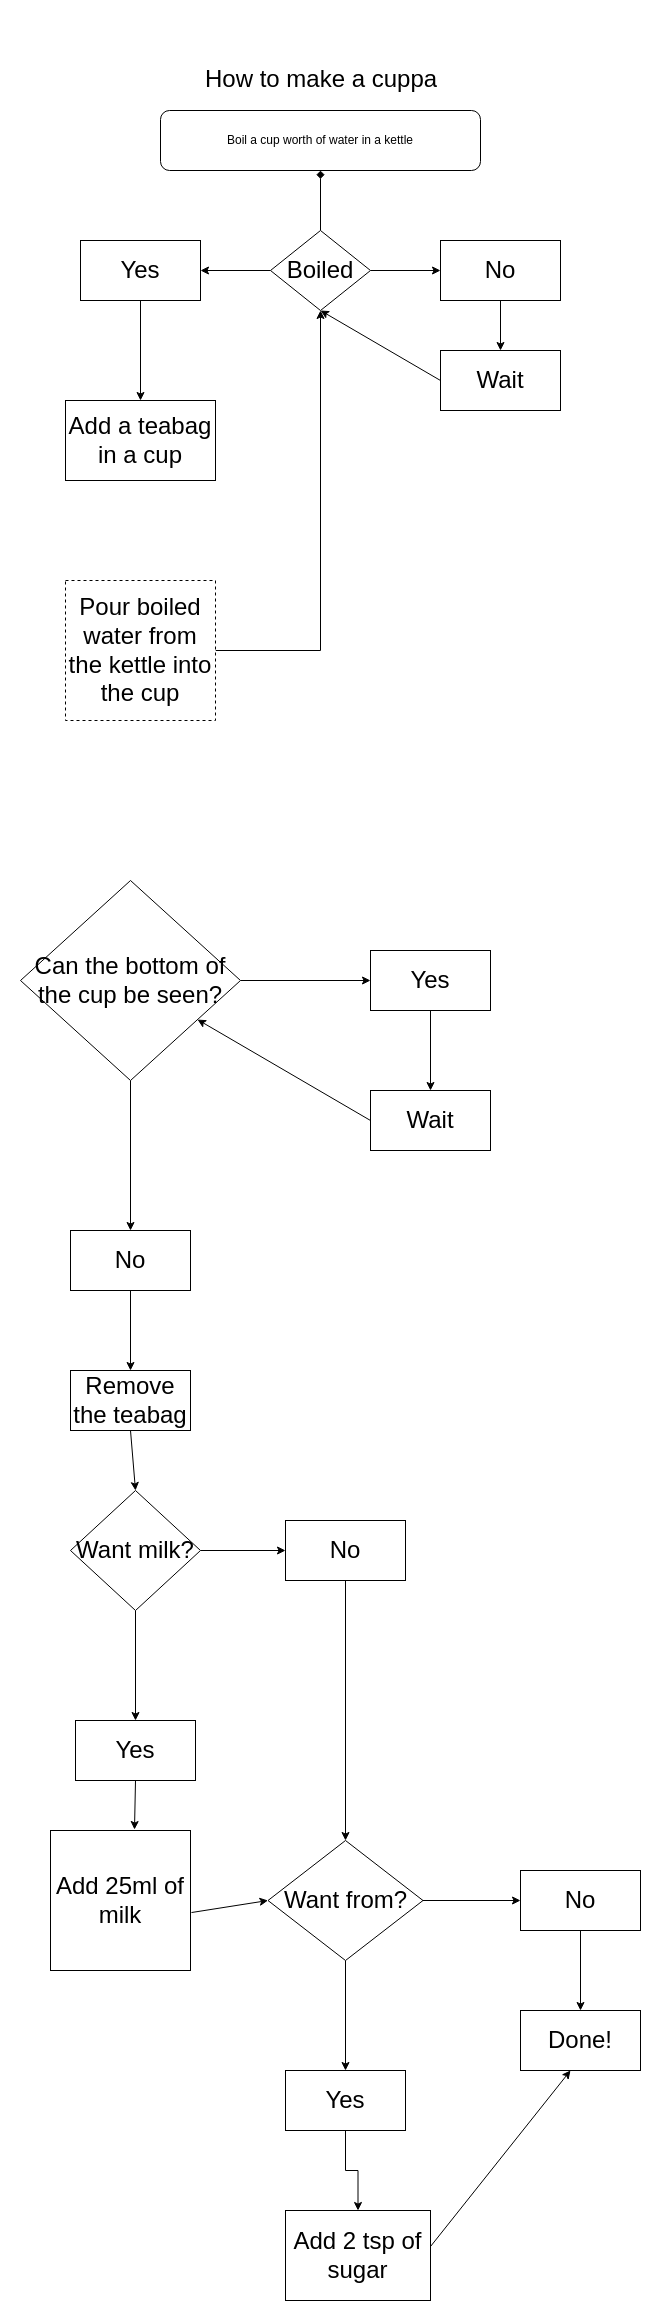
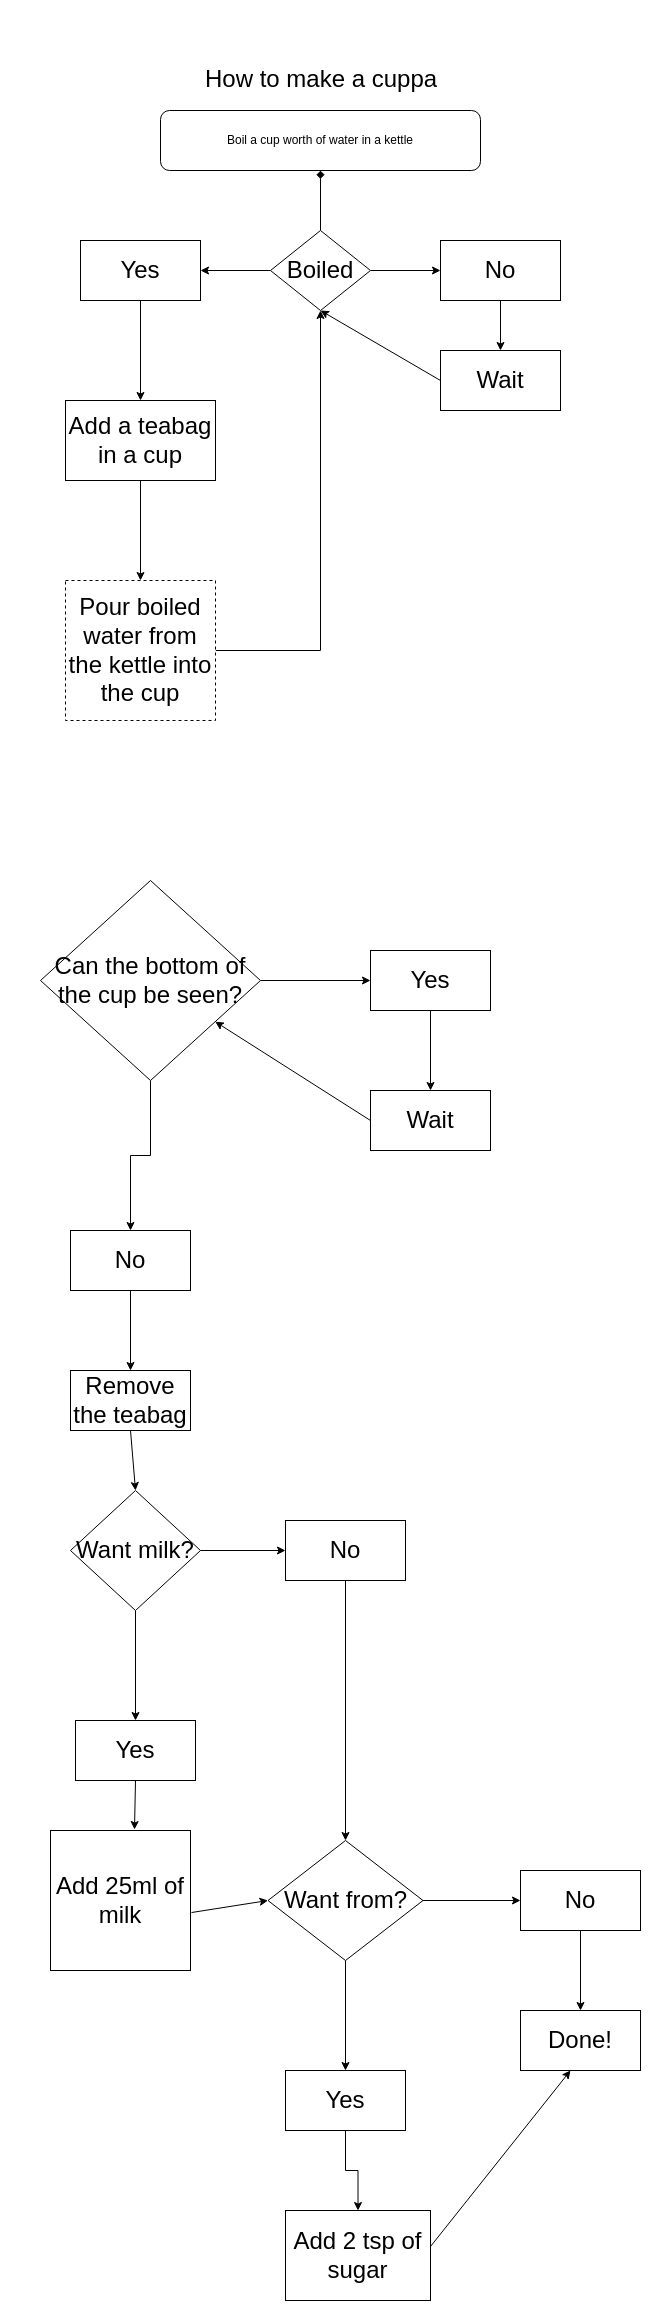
none -> (141, 527)
(131, 981) -> (151, 981)
